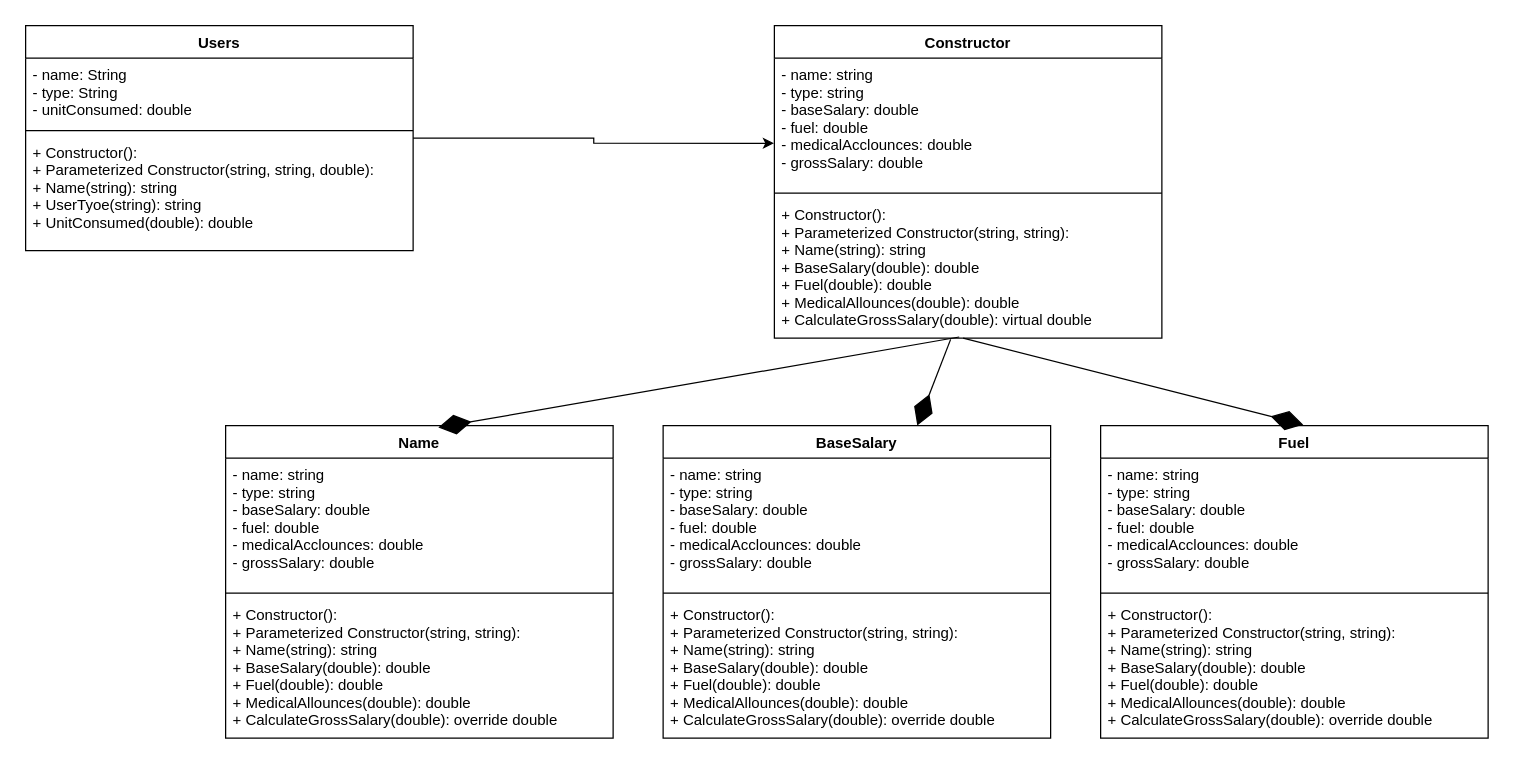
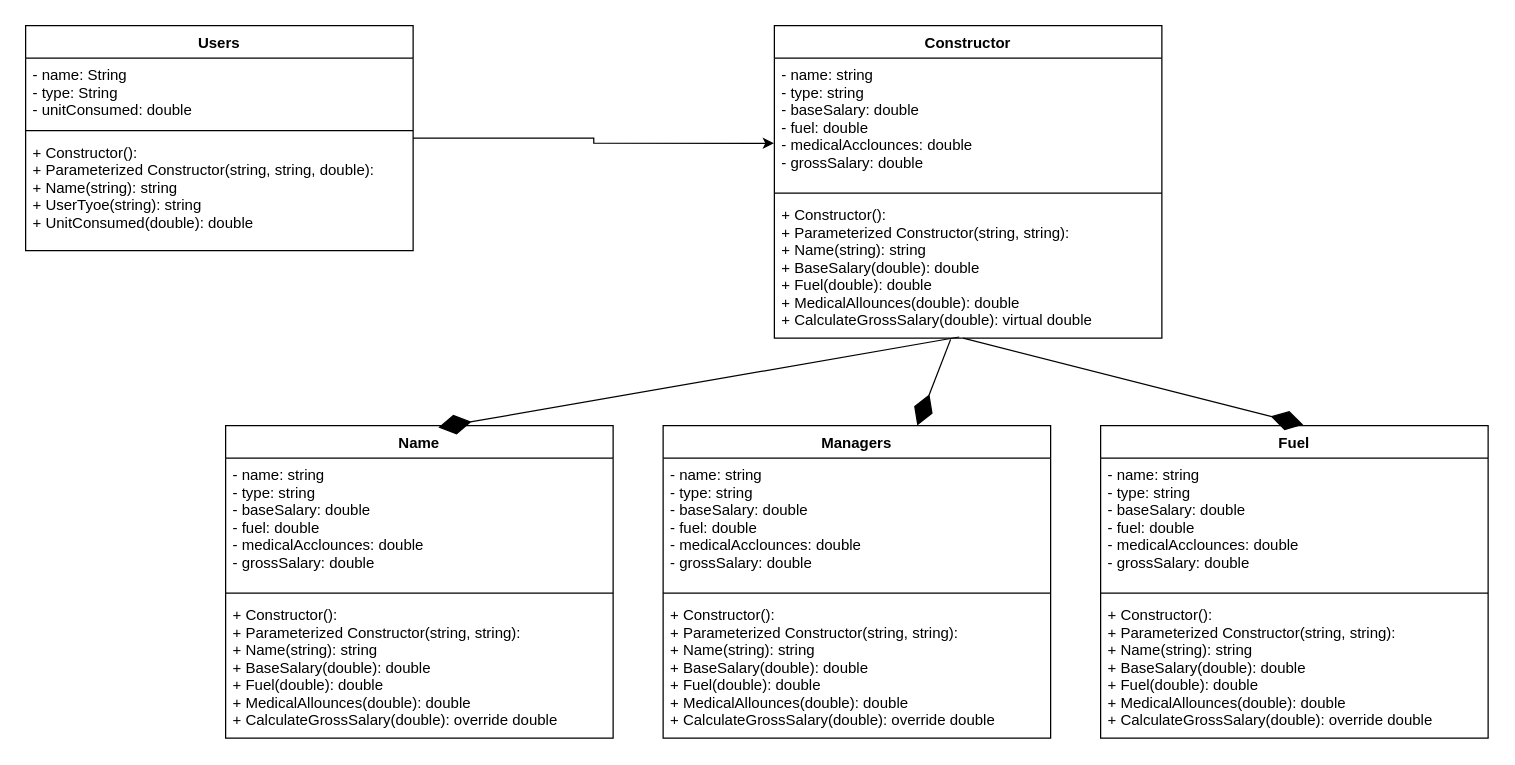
(856, 443) -> (856, 443)
